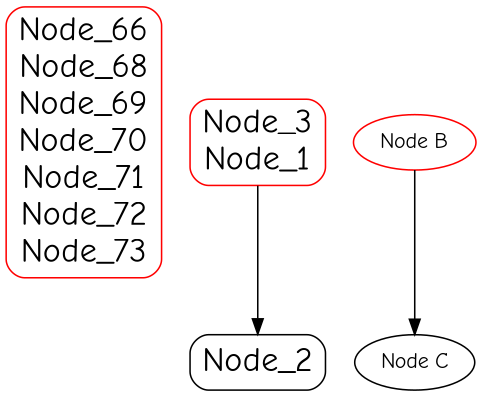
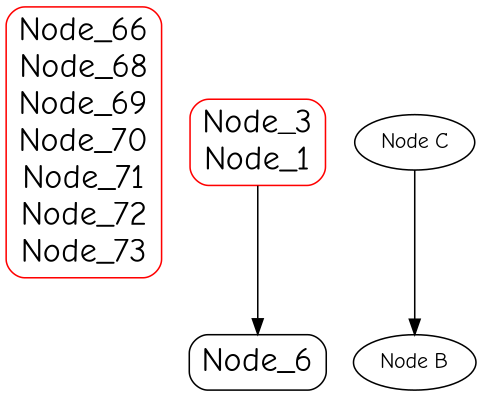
(415, 142) -> (415, 362)
(415, 245) -> (415, 245)
(258, 362) -> (258, 362)
